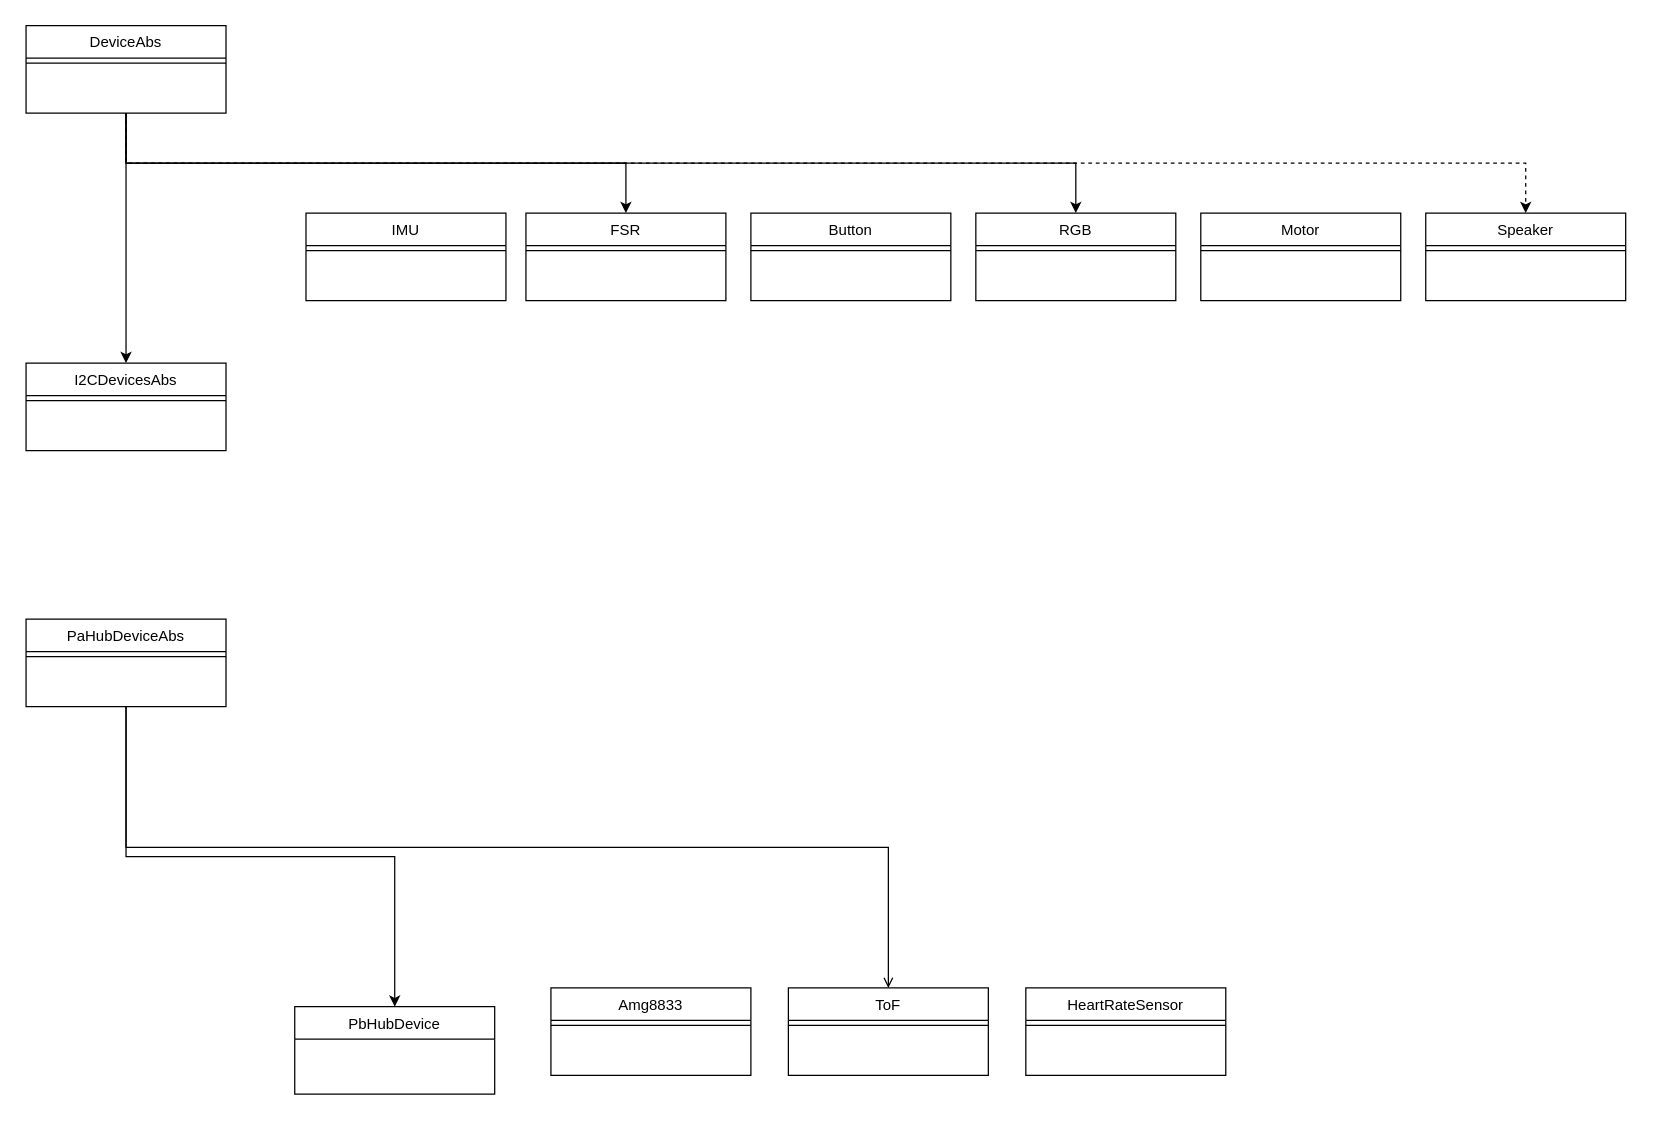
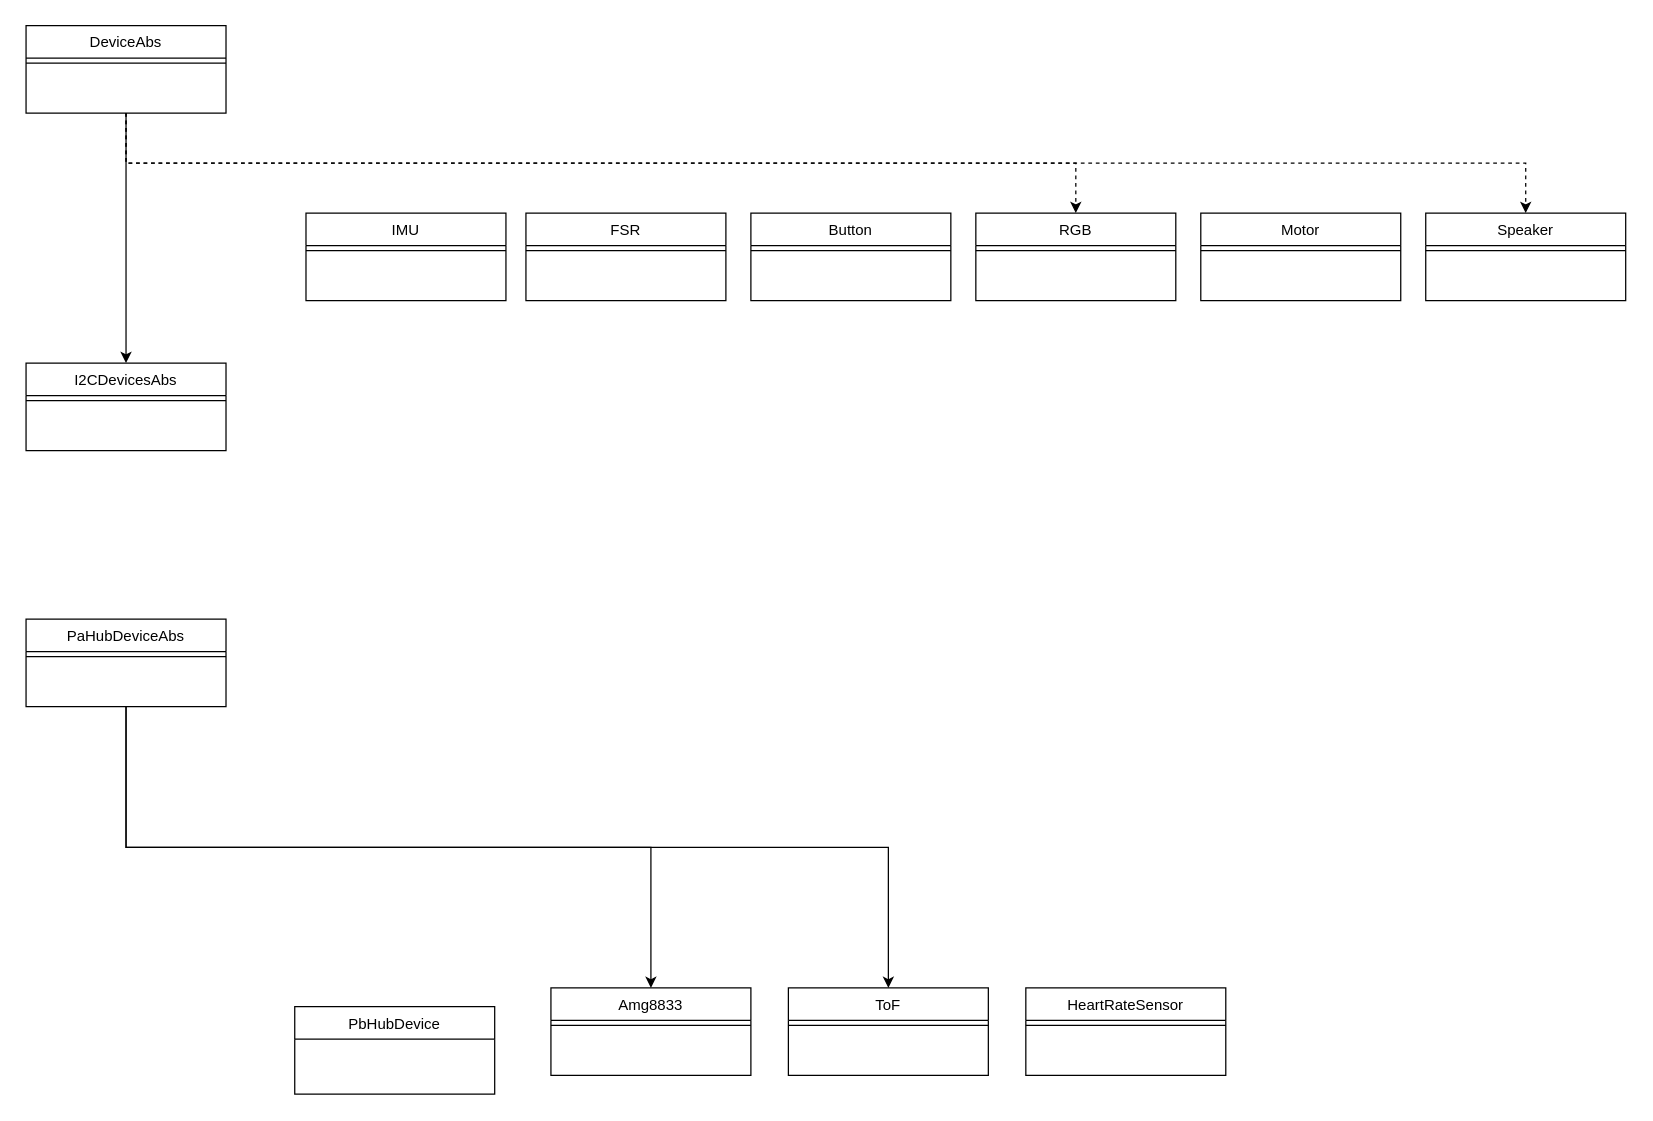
(626, 185) -> none
(1076, 185) -> (1076, 185)
(327, 857) -> none
none -> (651, 915)
(888, 980) -> (888, 978)
